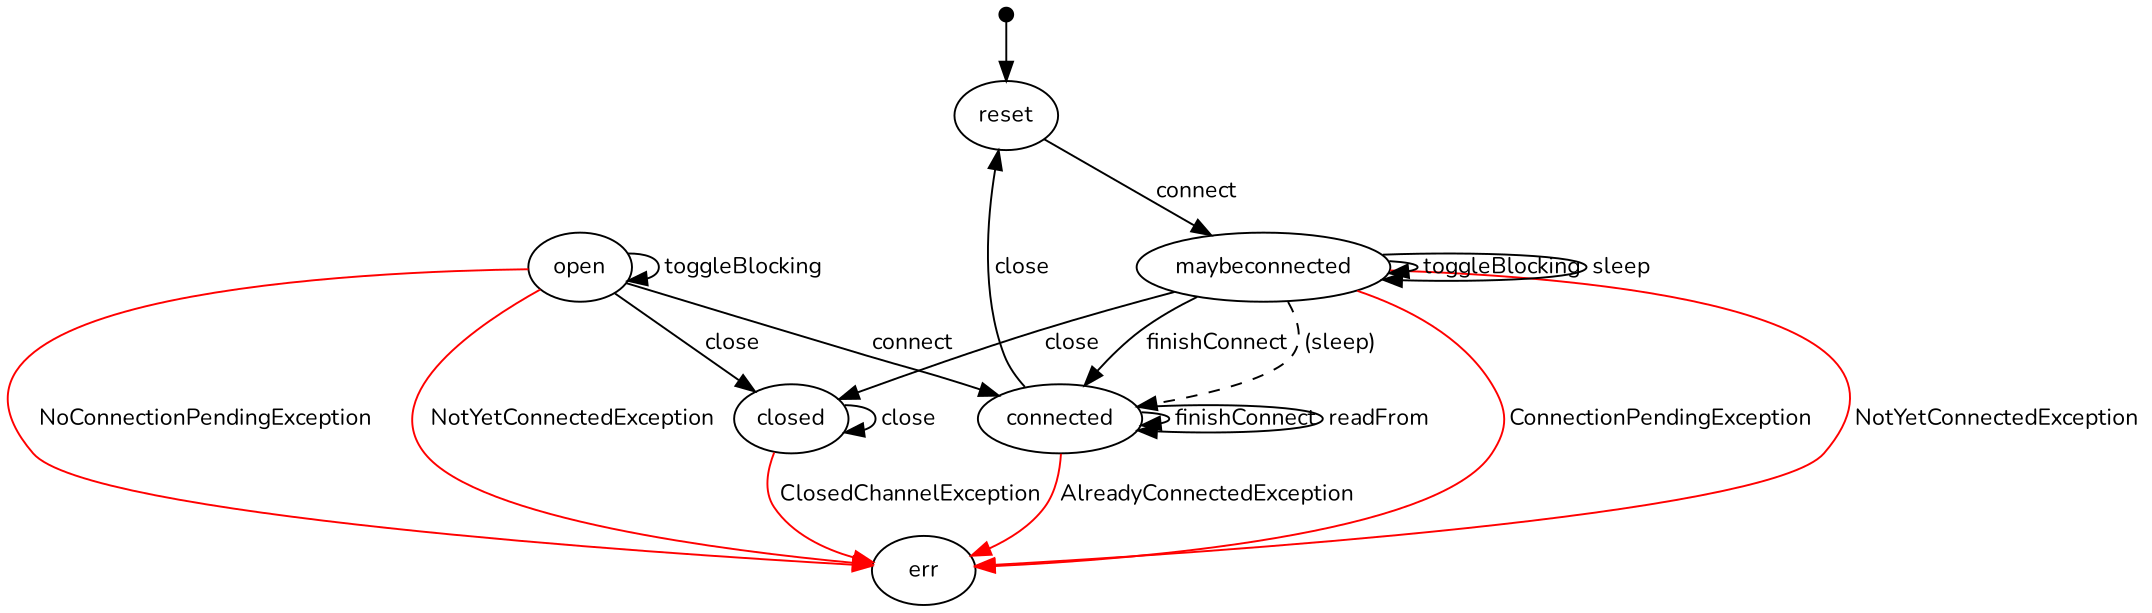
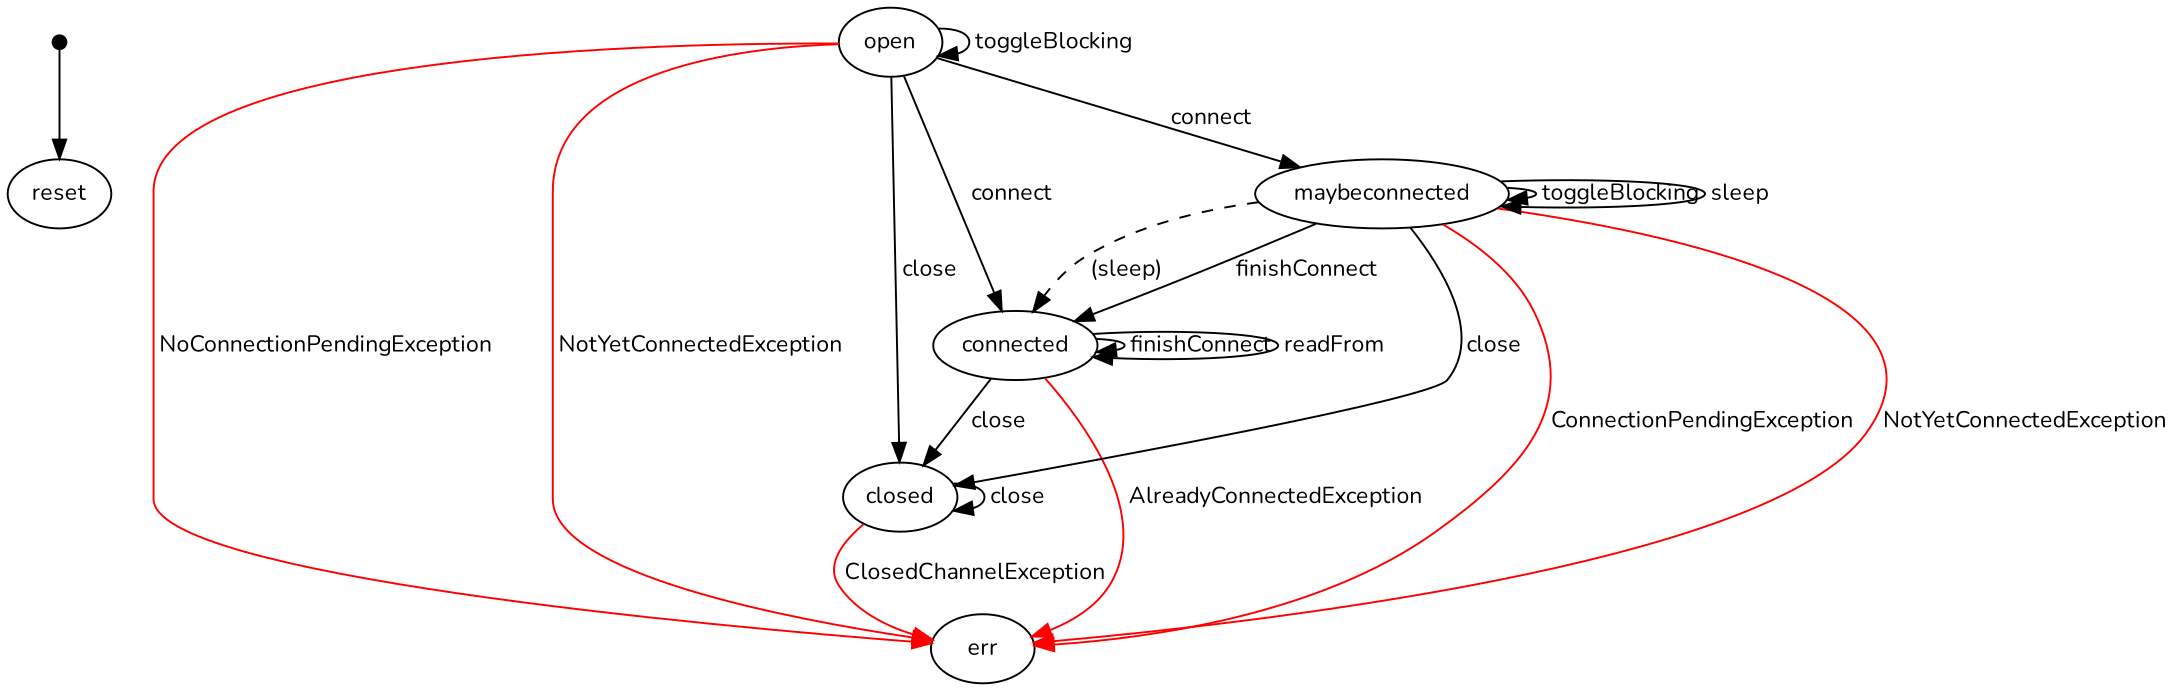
(1119, 182) -> (1109, 110)
(989, 282) -> (963, 415)
